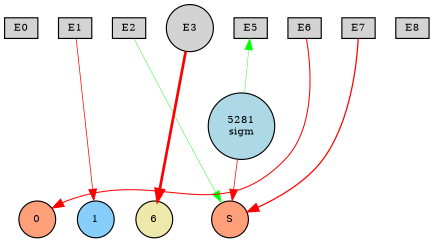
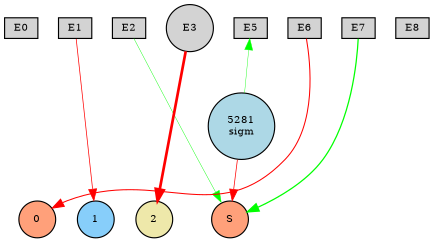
(335, 140) -> (335, 140)
(154, 219) -> (154, 219)
